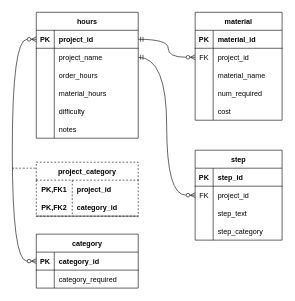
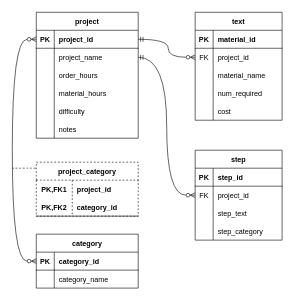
(87, 22) -> (87, 22)
(239, 22) -> (239, 22)
(92, 280) -> (85, 280)
